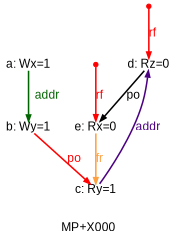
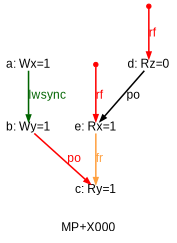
(47, 96) -> (47, 96)
(96, 127) -> (96, 127)
(130, 133) -> none
